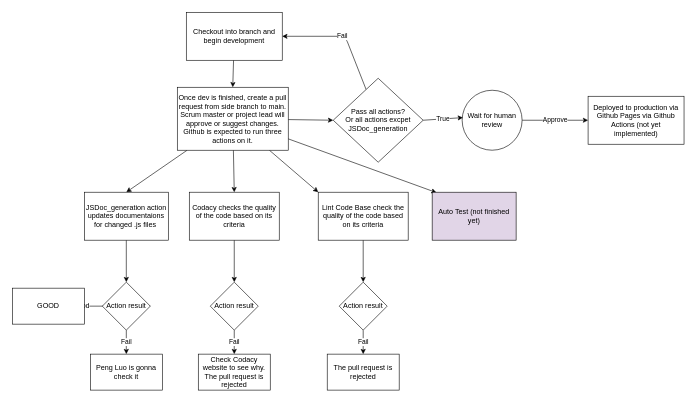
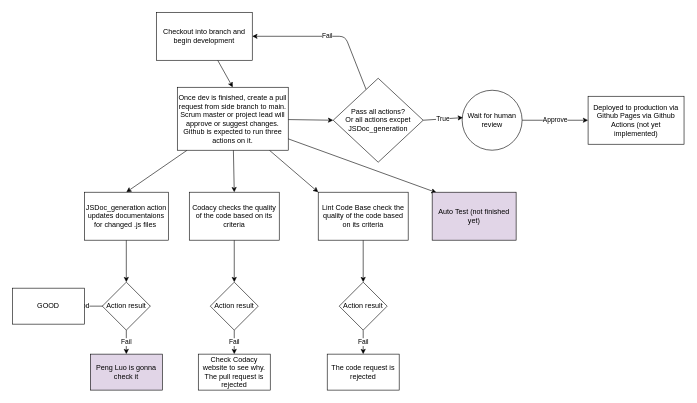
(234, 36) -> (204, 36)
(126, 372) -> (126, 372)
(363, 372) -> (363, 372)
